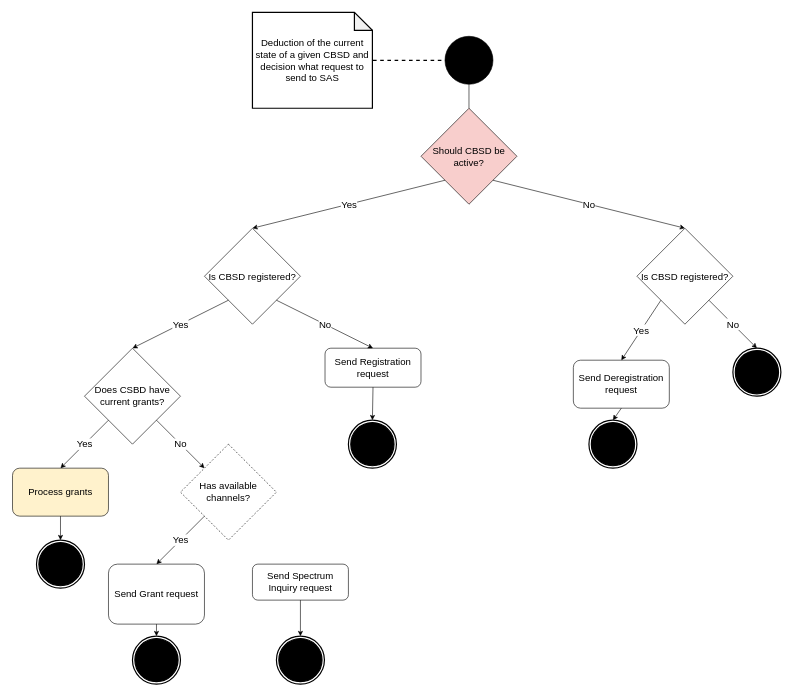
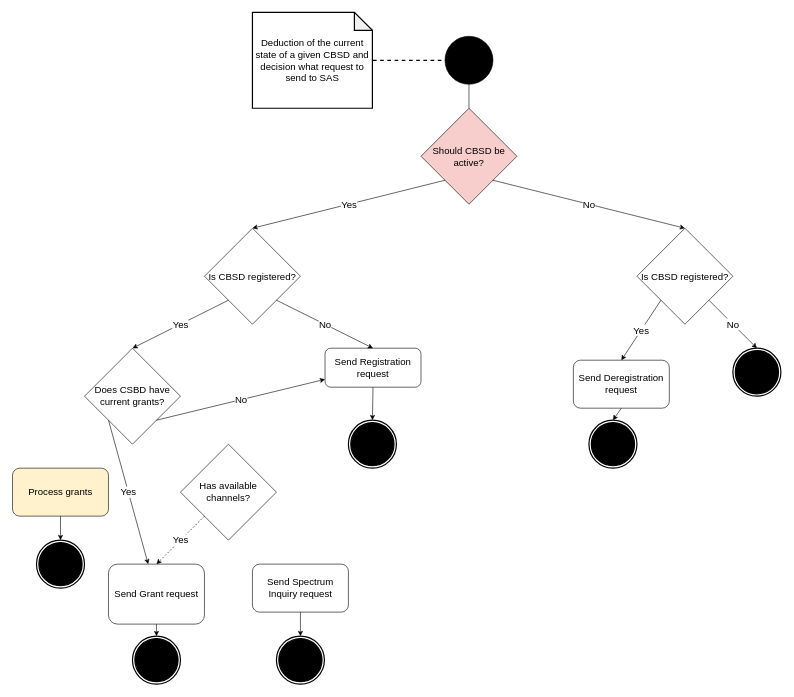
(179, 443) -> (239, 400)
(85, 444) -> (128, 491)
(228, 492) -> (228, 492)
(195, 526) -> (195, 526)
(300, 582) -> (300, 588)
